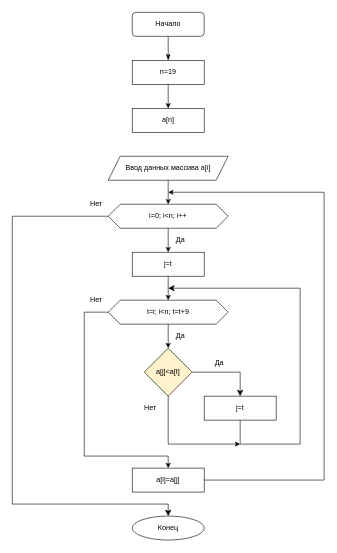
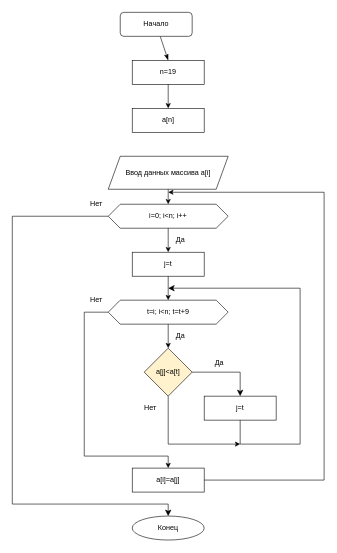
(168, 24) -> (156, 24)
(168, 168) -> (168, 173)
